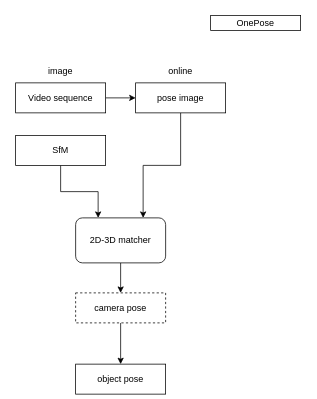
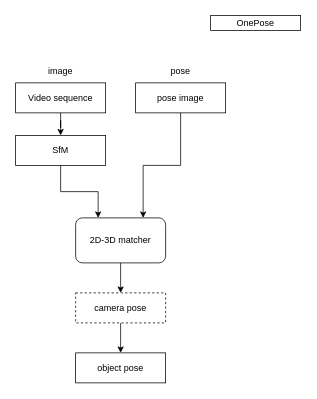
(180, 72) -> (180, 72)
(129, 98) -> (60, 127)
(120, 379) -> (120, 368)
